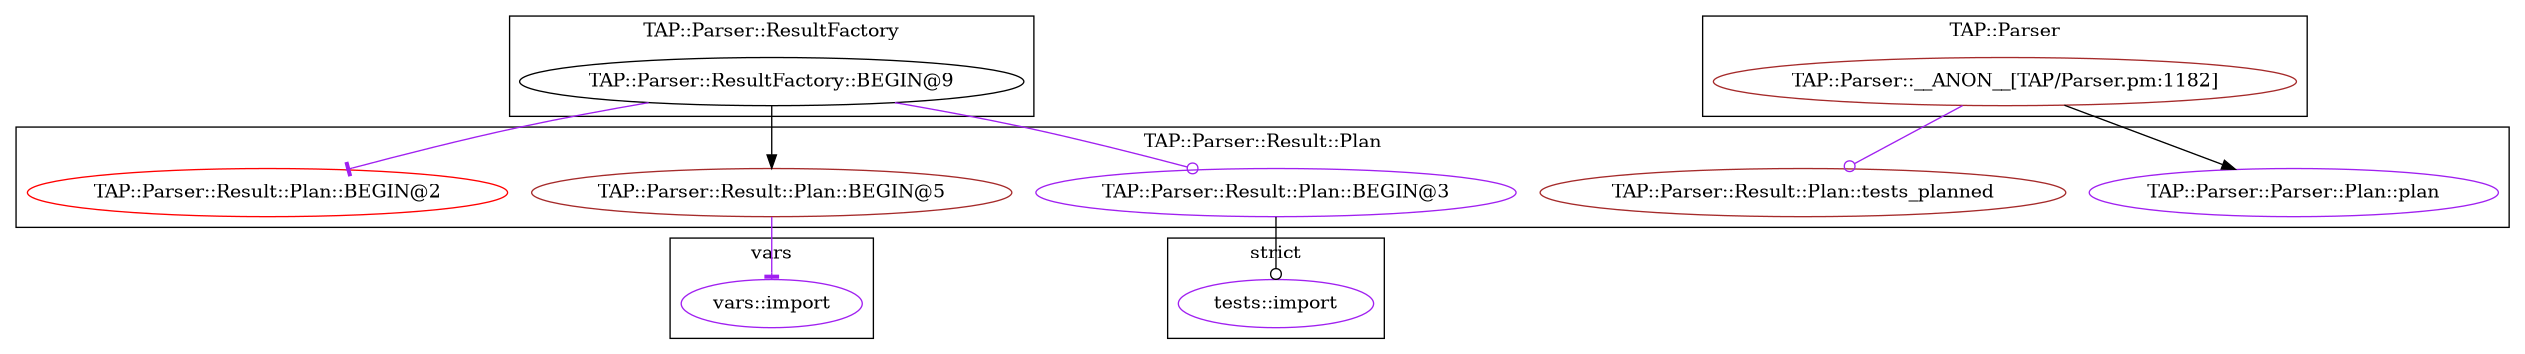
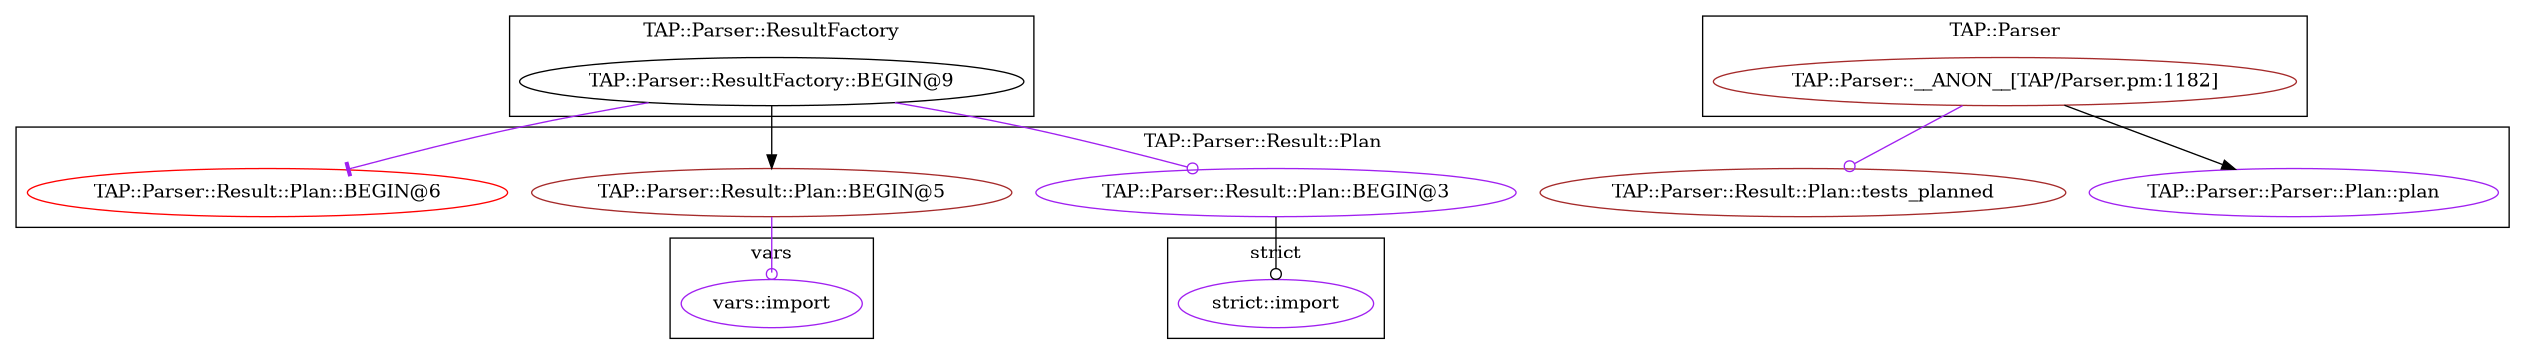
(268, 193) -> (268, 193)
(772, 246) -> (772, 246)
(1276, 304) -> (1276, 304)
